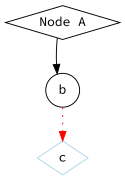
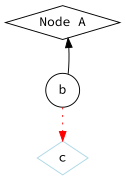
(56, 51) -> (69, 61)
